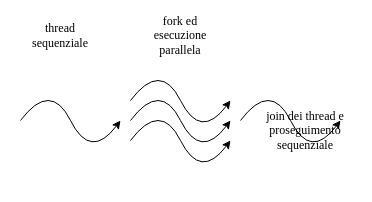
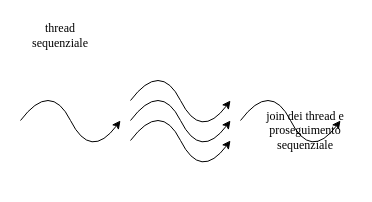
(181, 36) -> none
